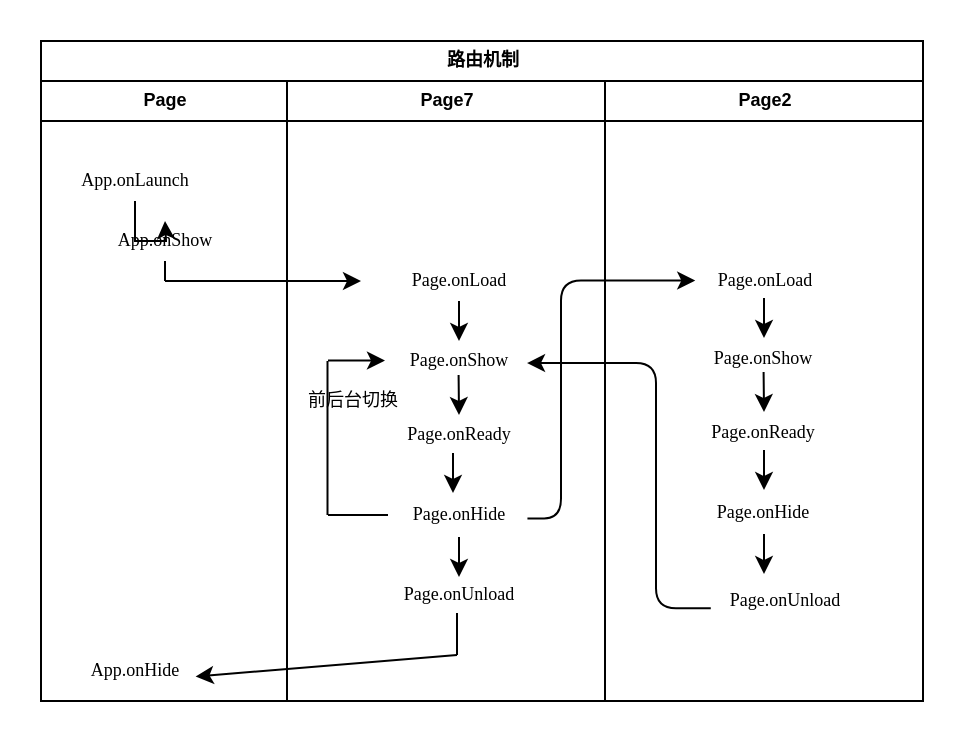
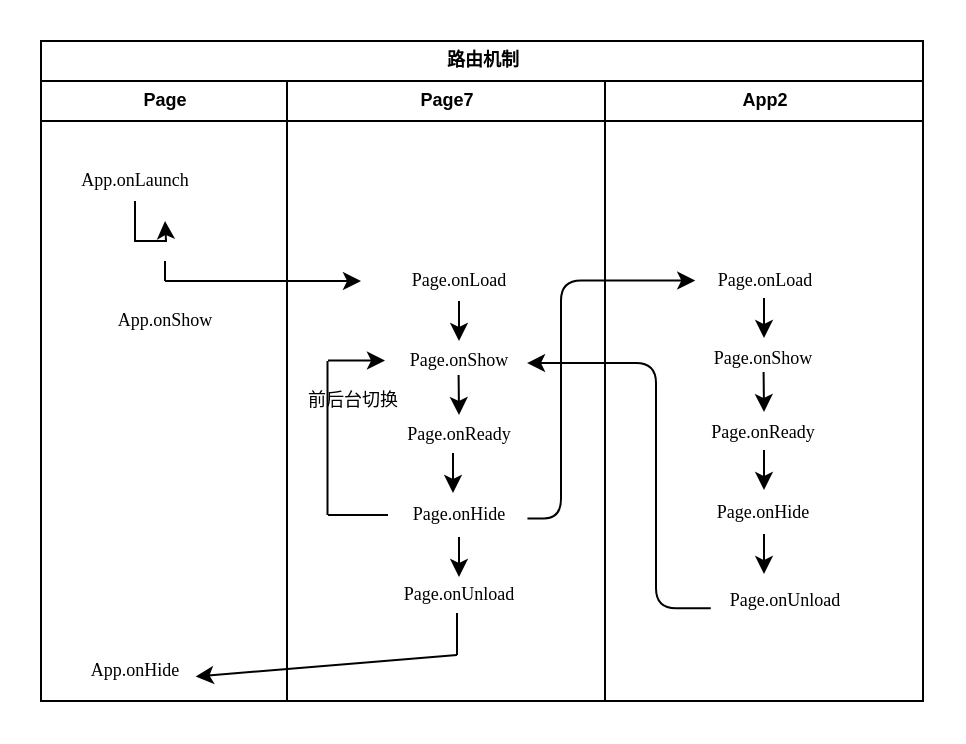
(766, 101) -> (766, 101)
(165, 241) -> (165, 321)
